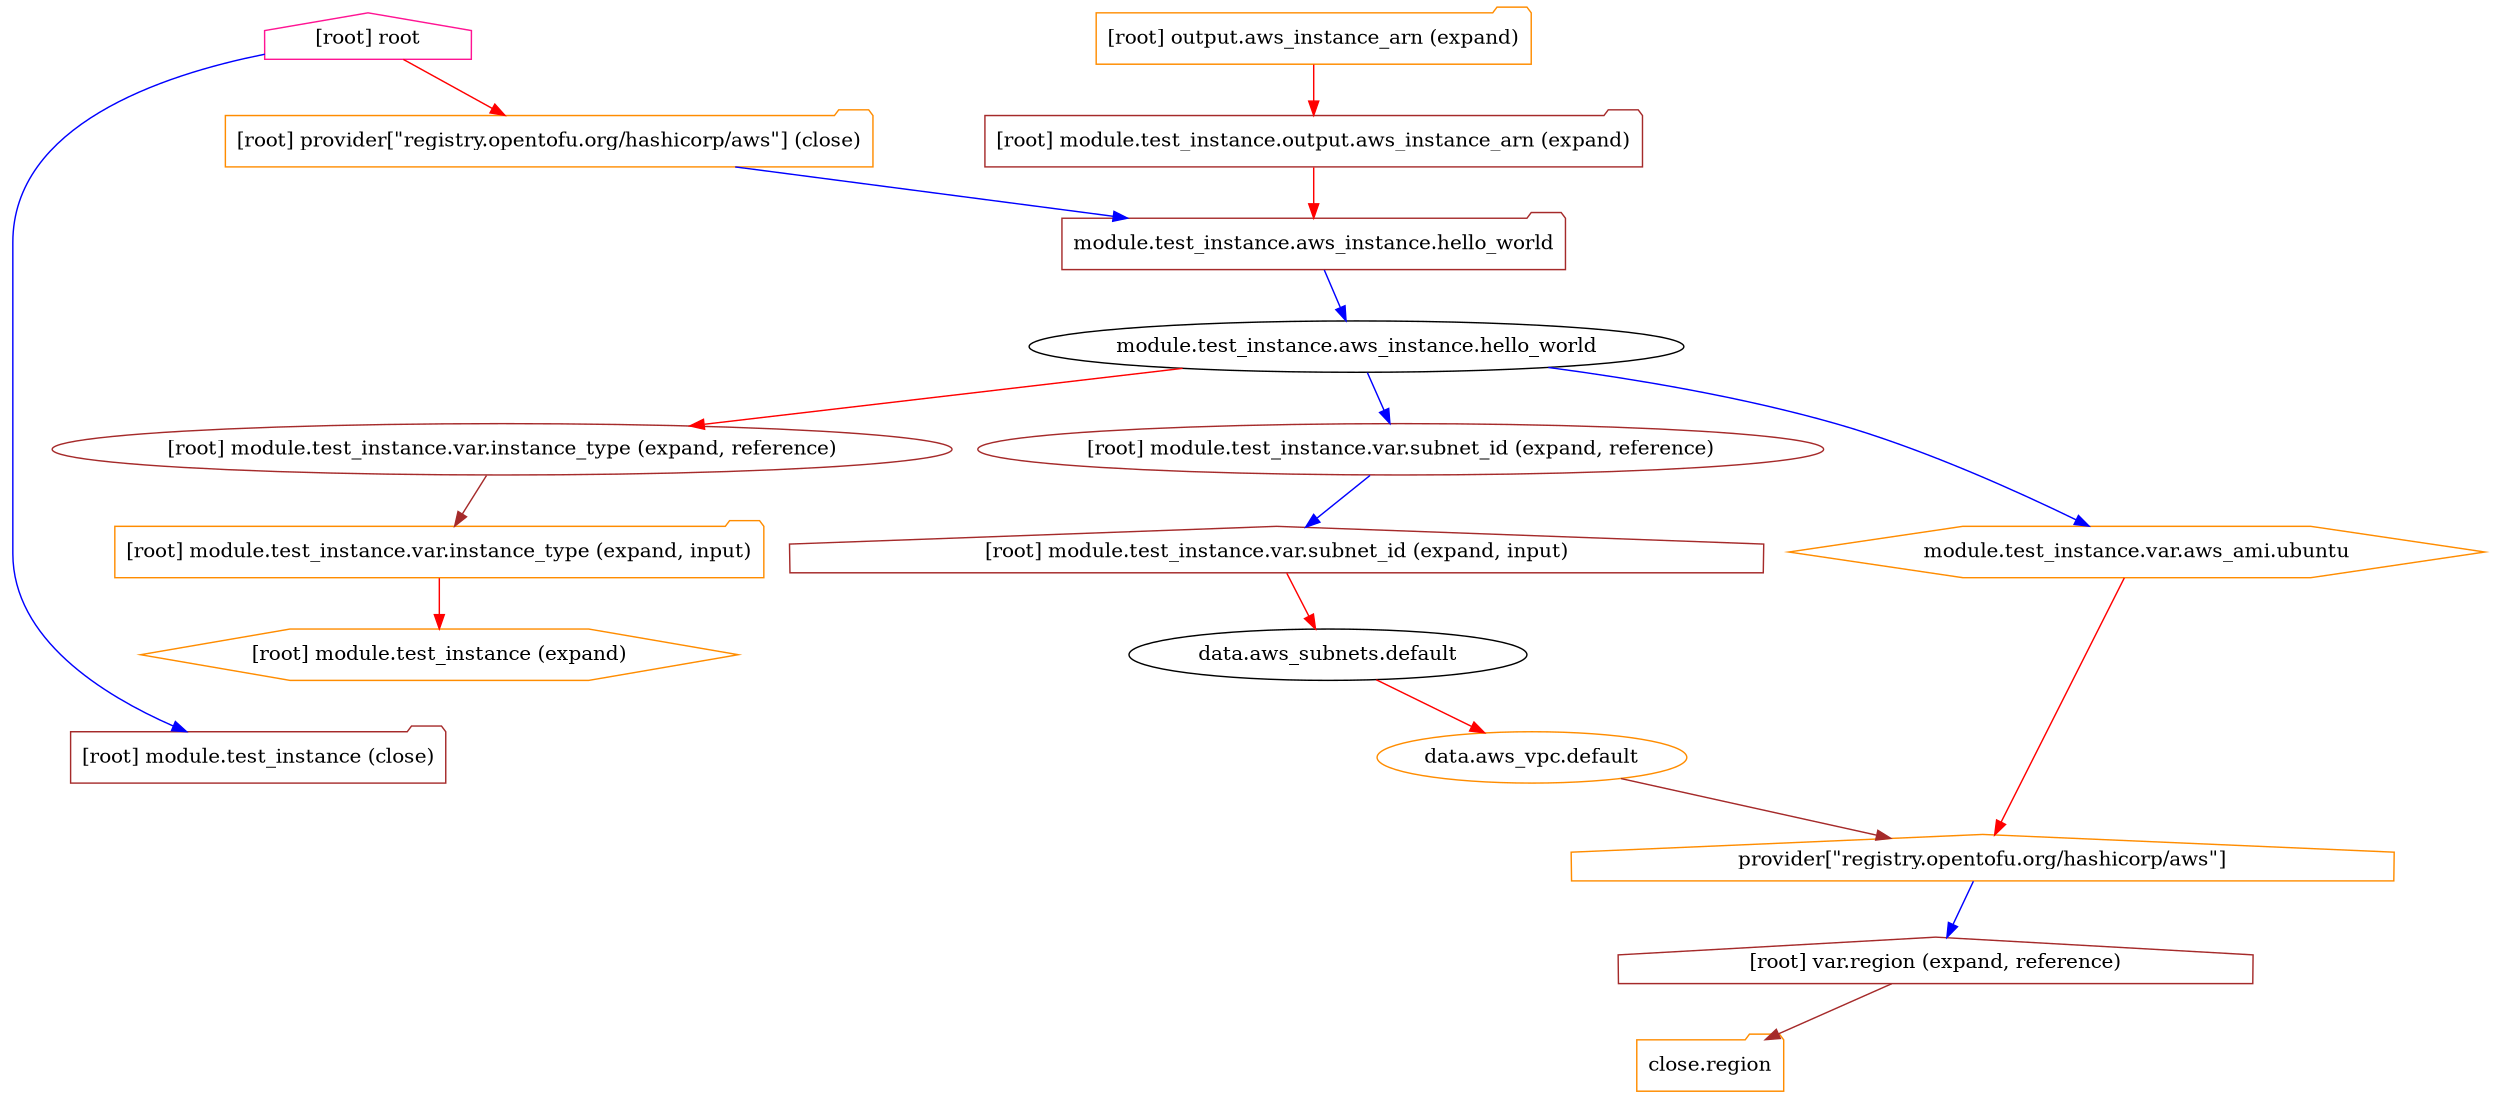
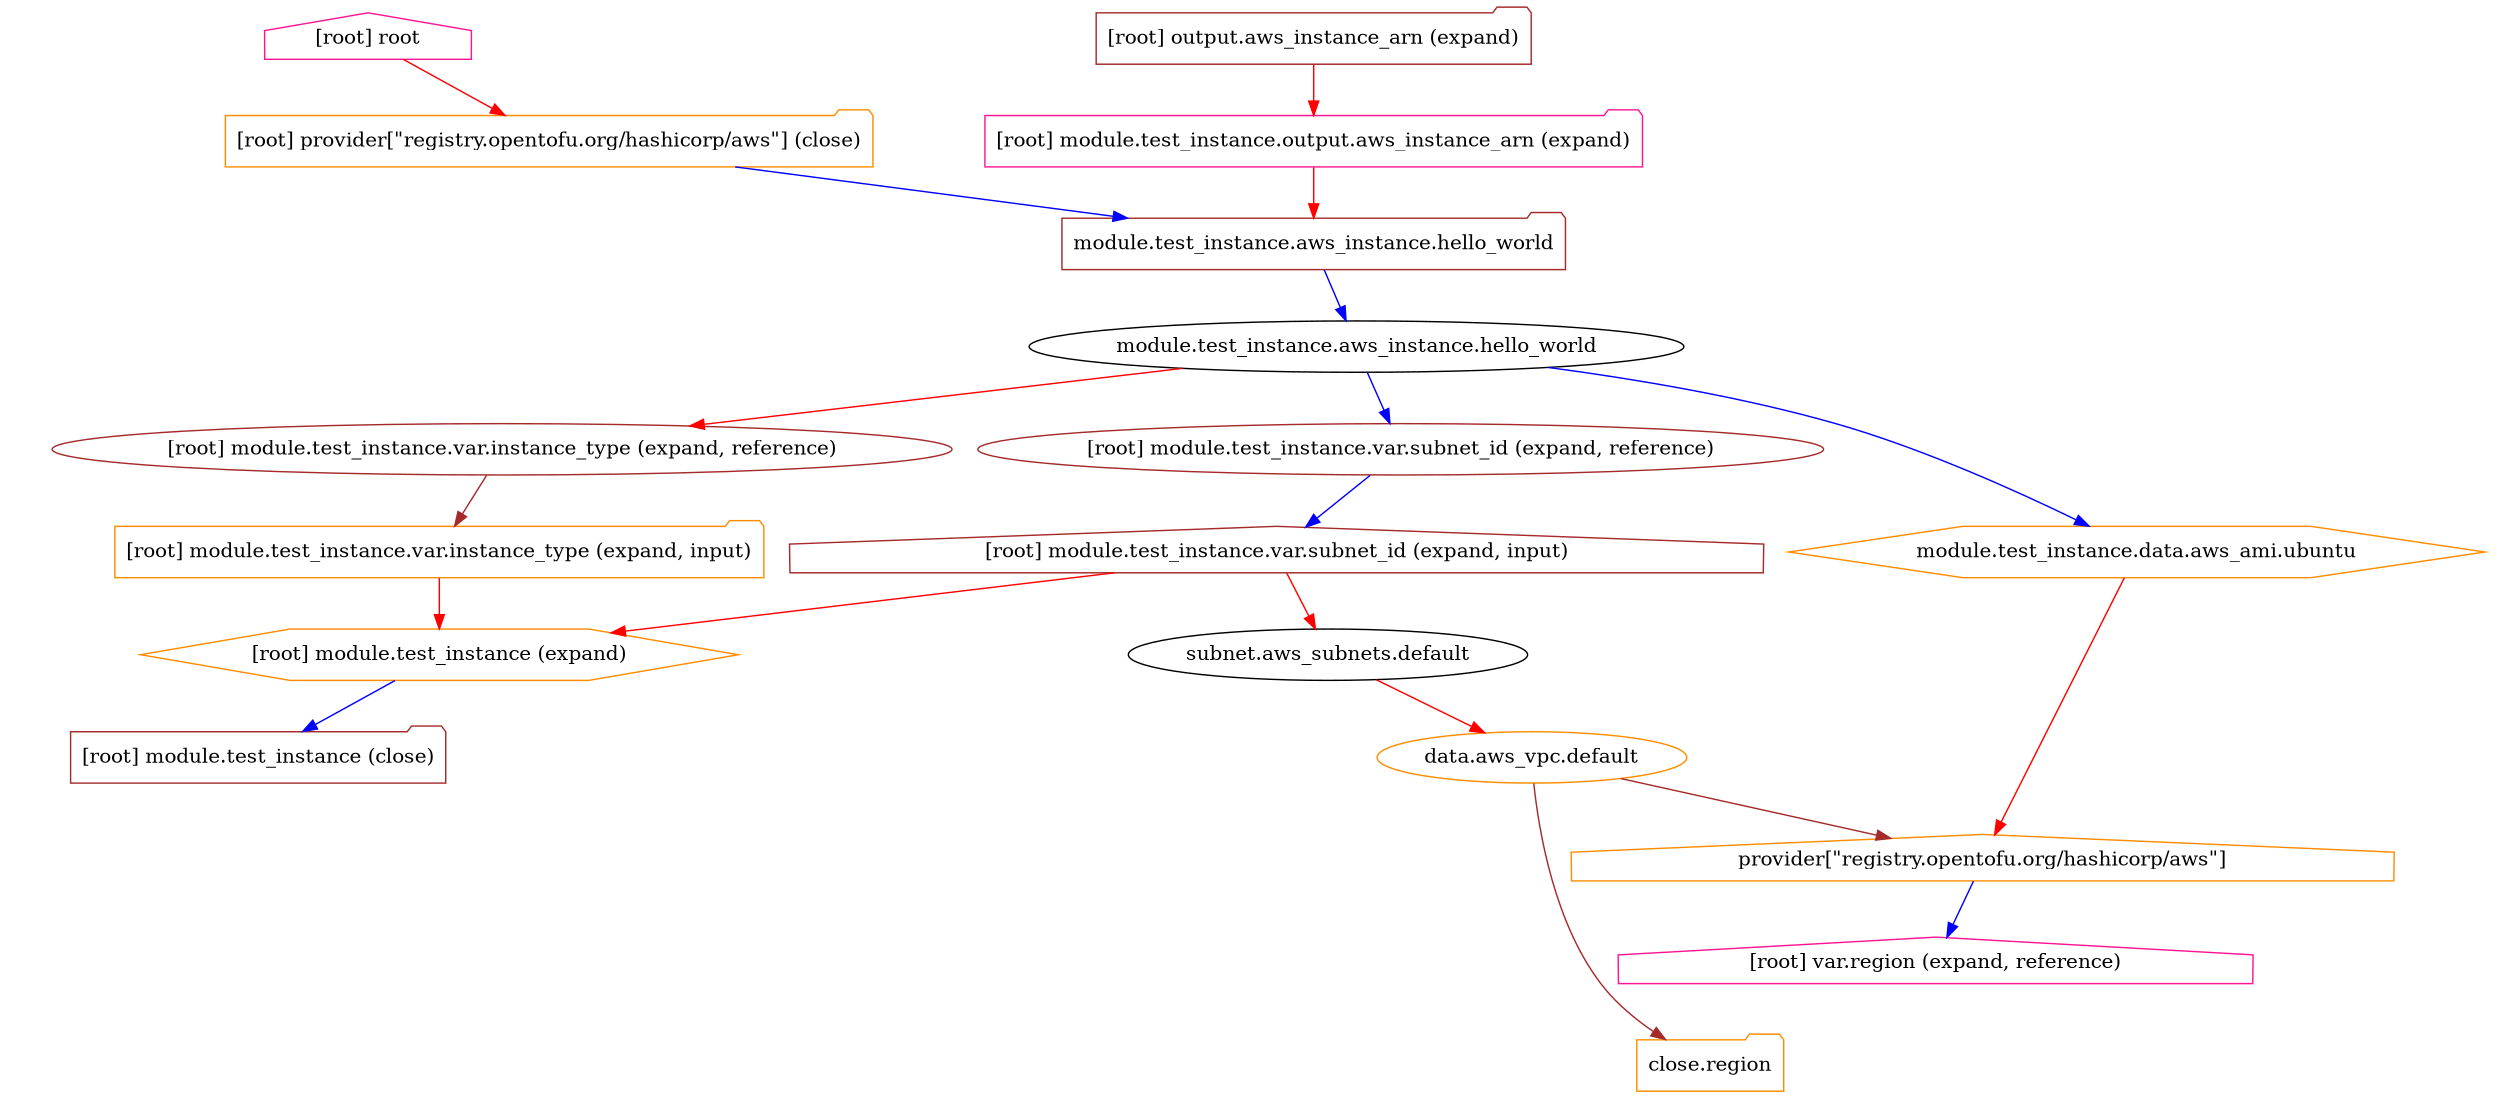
(1314, 39) -> (1314, 39)
(1314, 141) -> (1314, 141)
(13, 353) -> (355, 702)
(2137, 552) -> (2137, 552)
none -> (870, 602)
(1328, 655) -> (1328, 655)
(1936, 963) -> (1936, 963)
(1835, 1009) -> (1567, 921)
